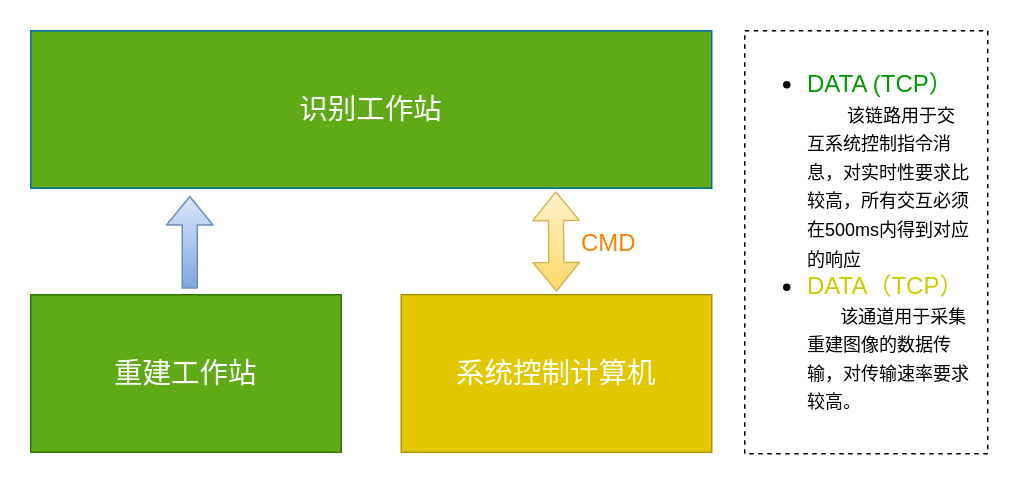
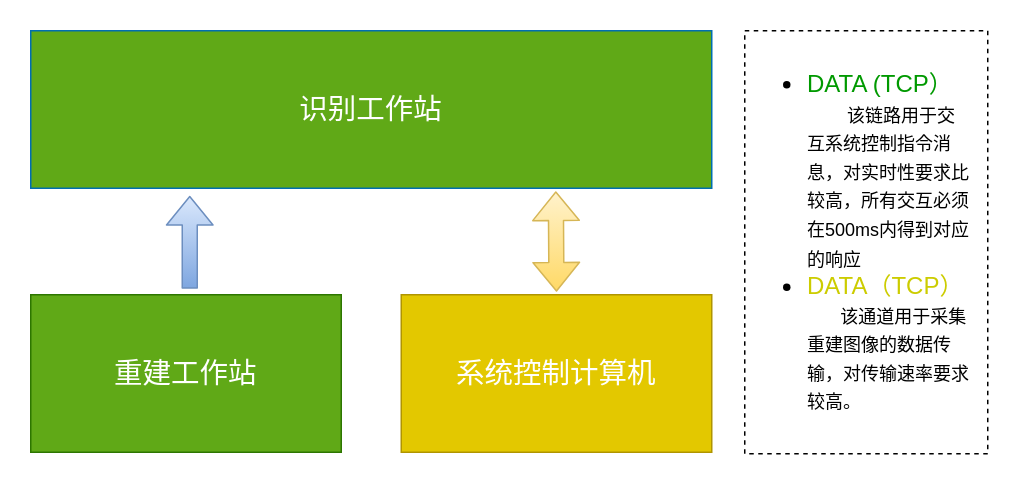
(608, 242) -> none
